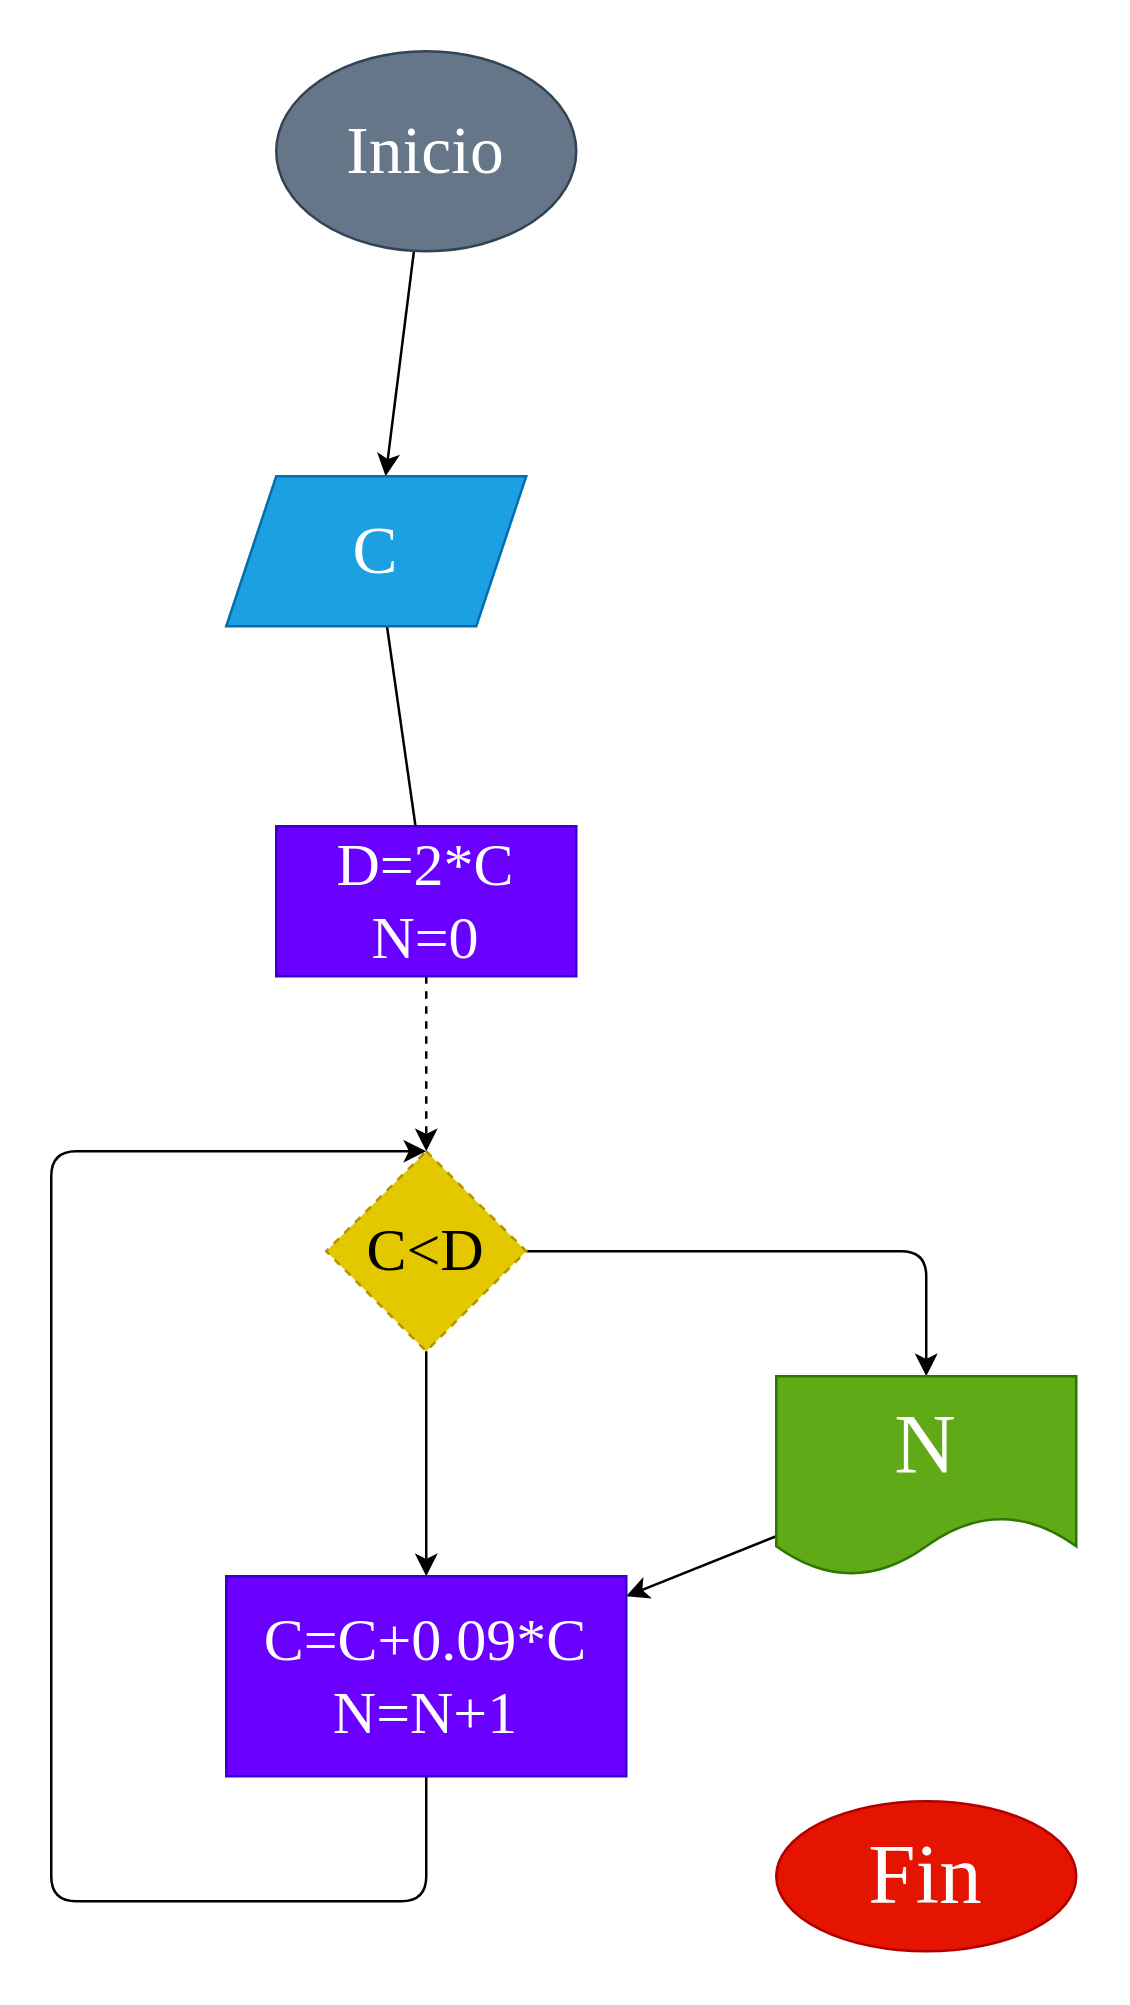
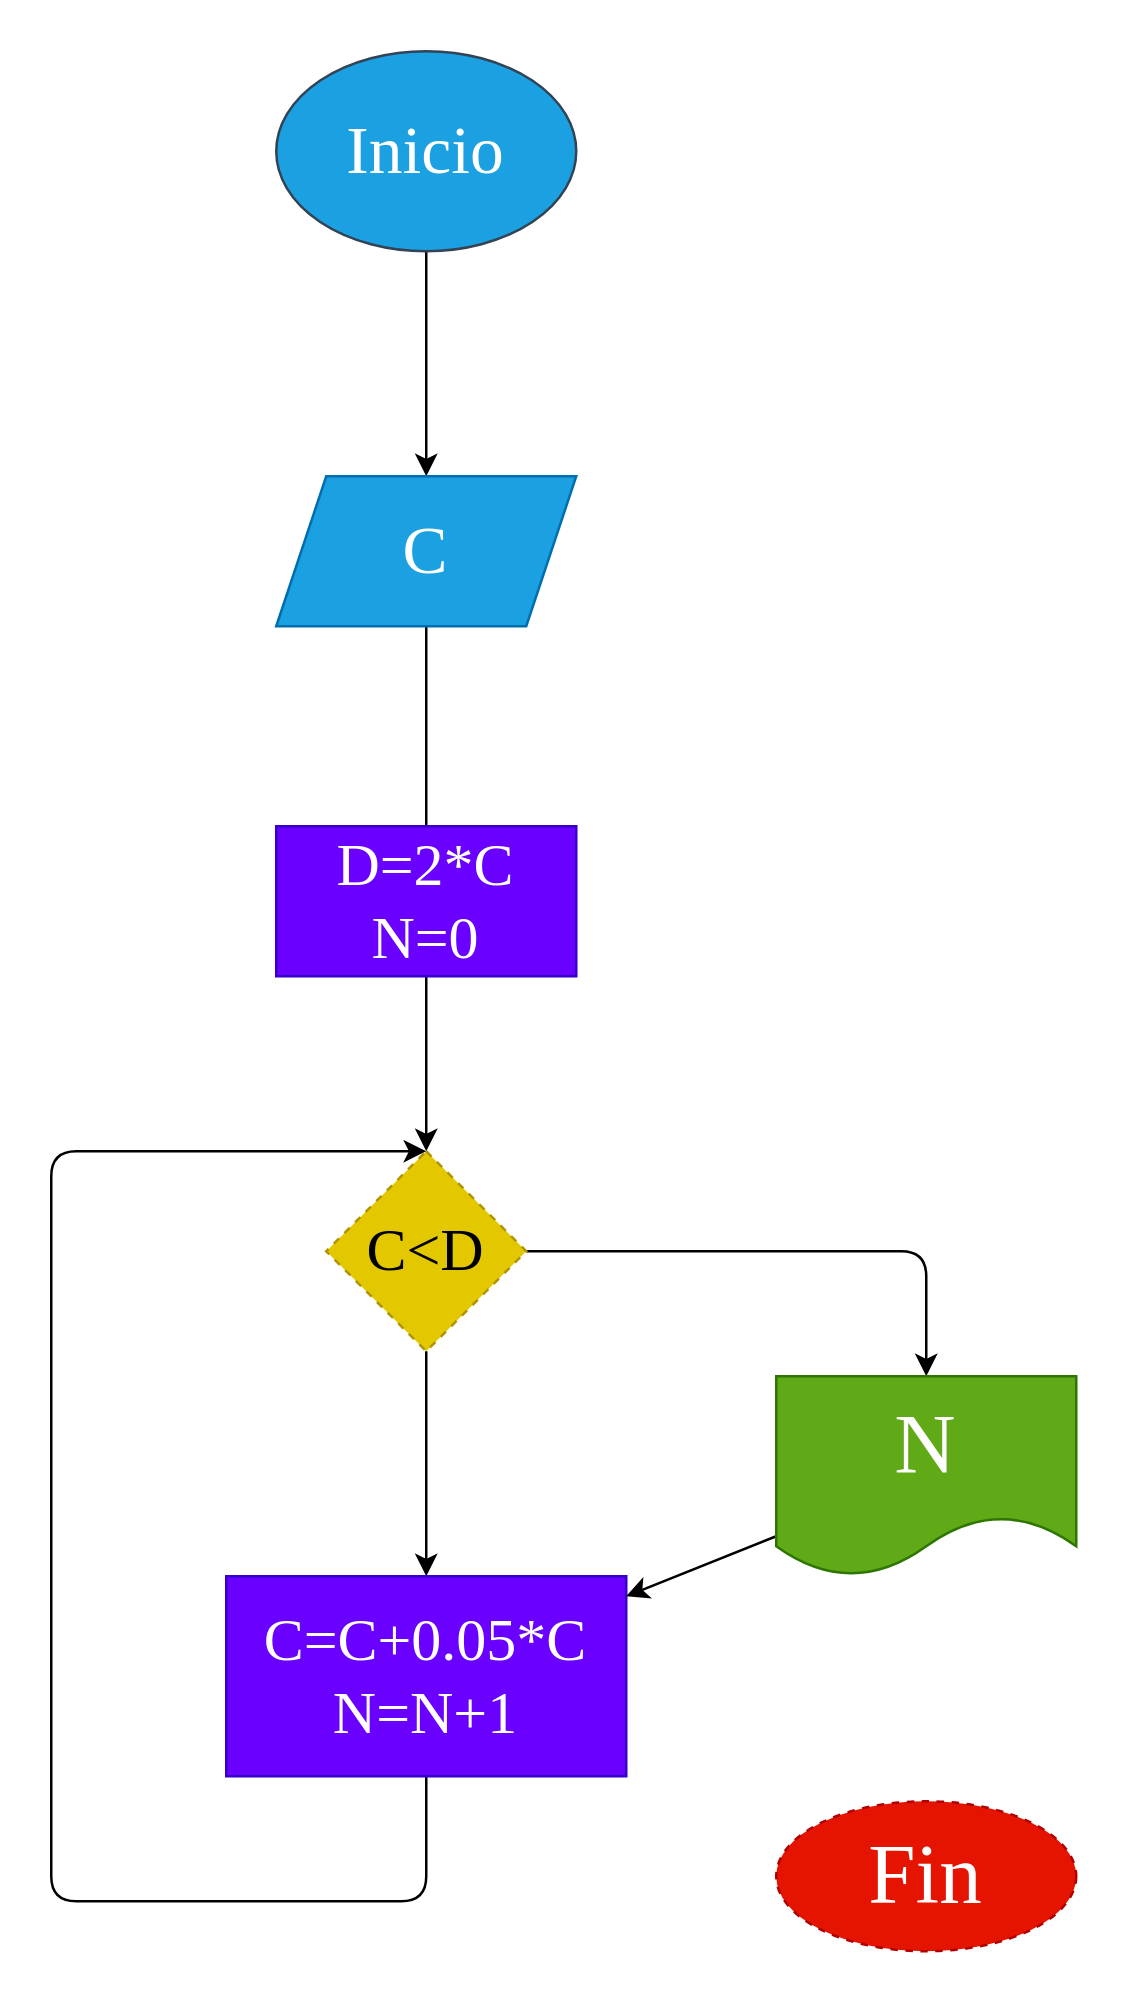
(426, 151) -> (426, 151)
(376, 551) -> (426, 551)
(426, 1052) -> (426, 1052)
(426, 1676) -> (426, 1676)
(926, 1876) -> (926, 1876)
